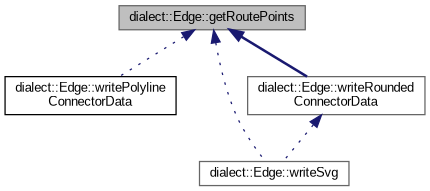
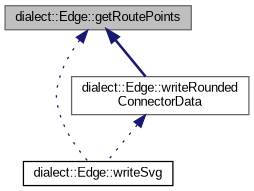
(91, 96) -> none
(274, 174) -> (98, 174)
